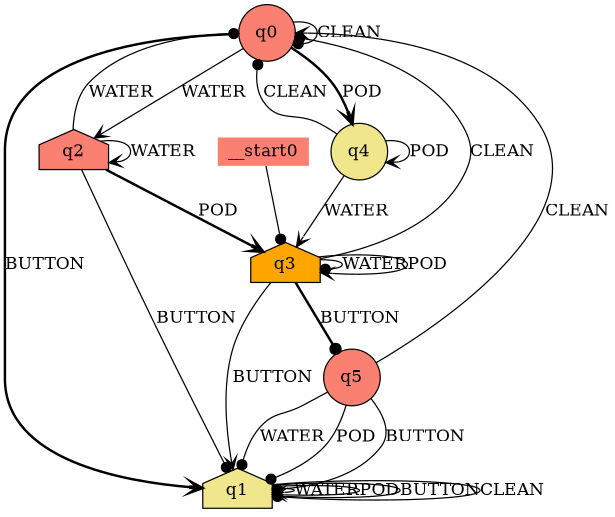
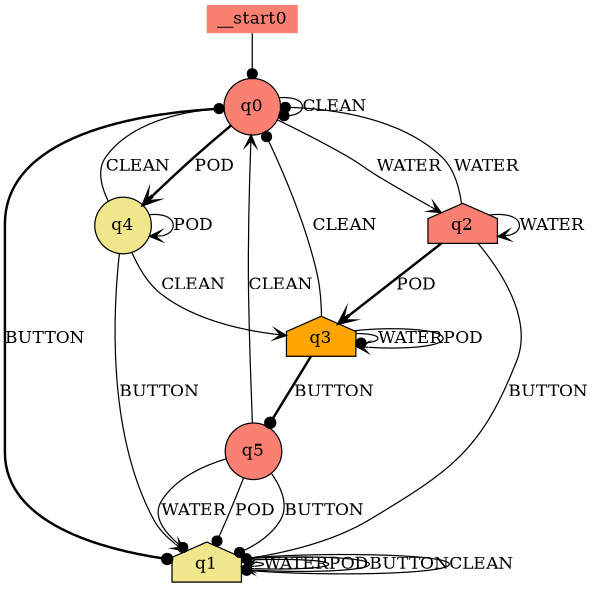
(273, 200) -> (252, 51)
(356, 211) -> (193, 285)
(5, 239) -> (5, 306)
(229, 365) -> (120, 405)
